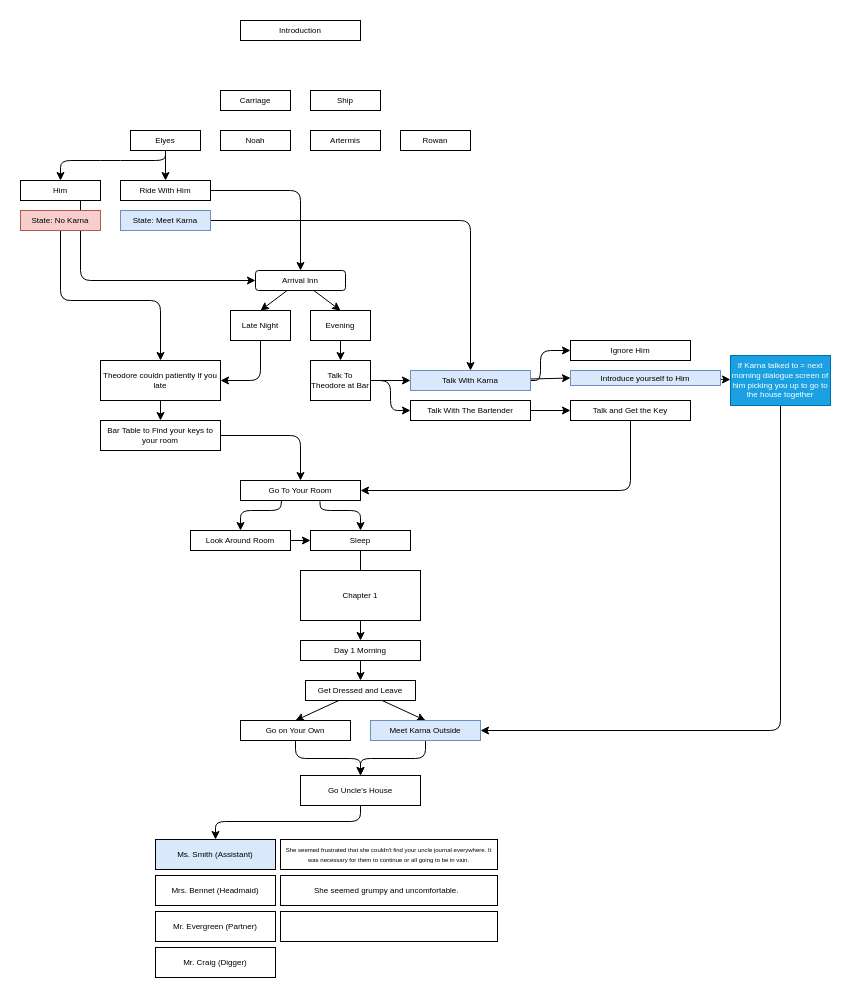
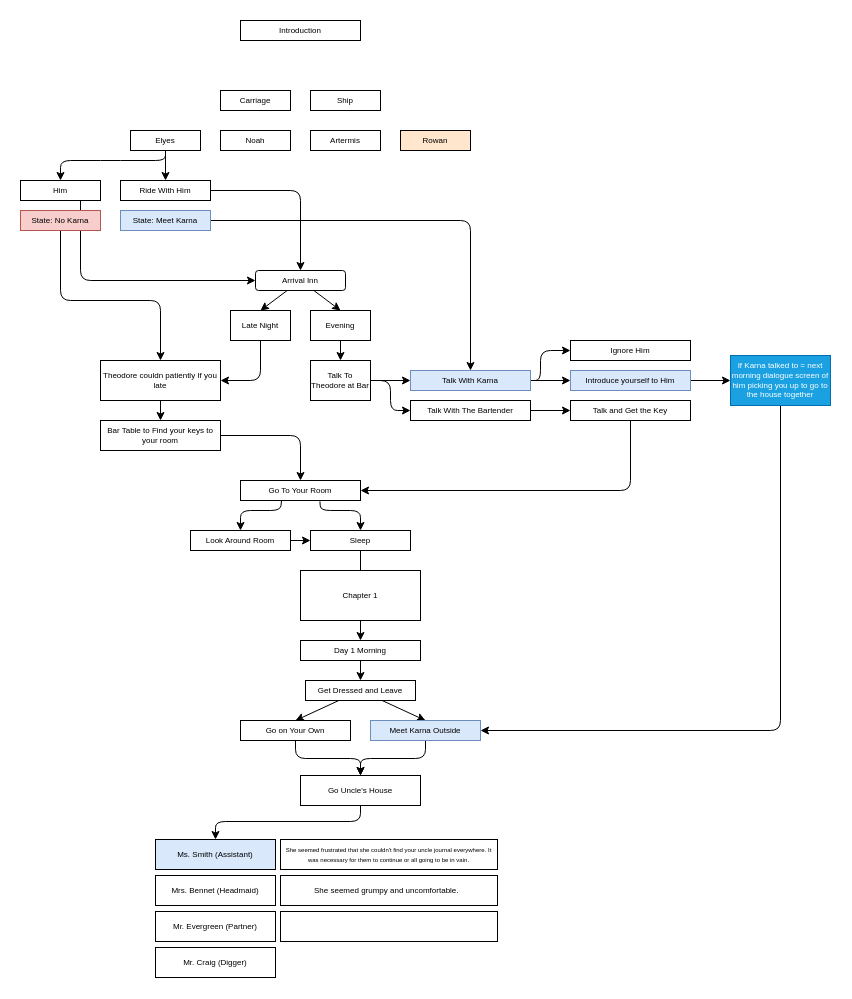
(436, 141) -> (436, 141)
(646, 378) -> (631, 381)
